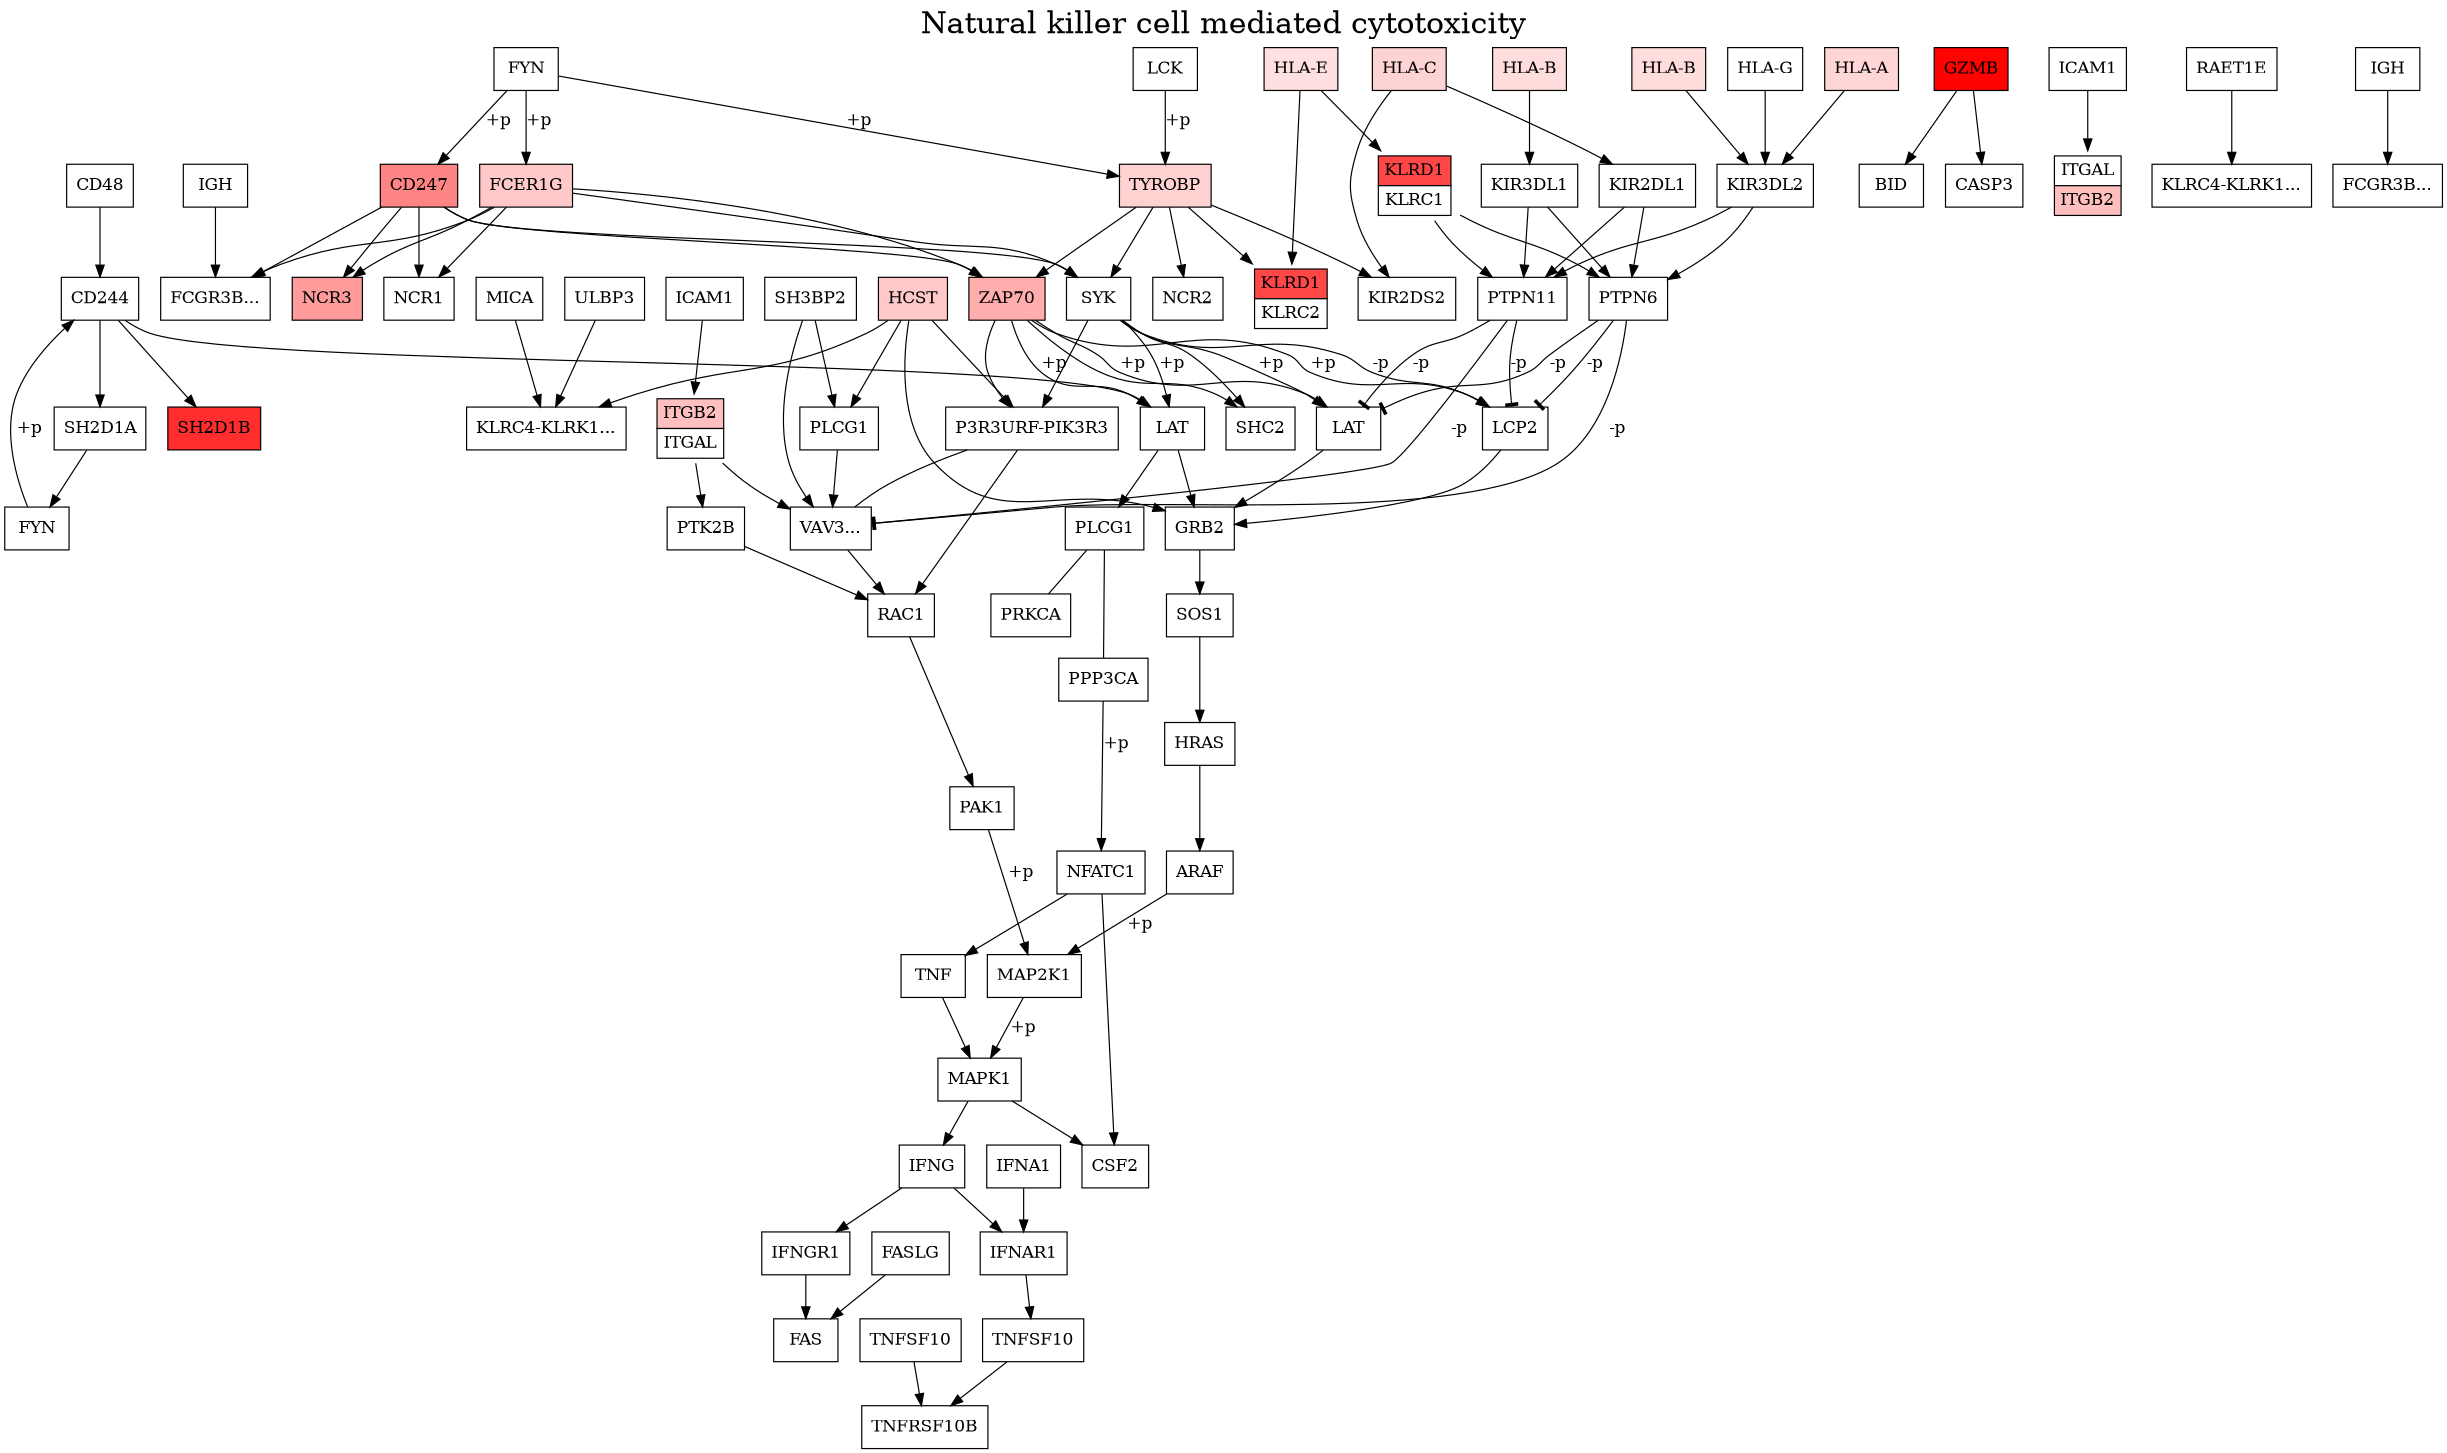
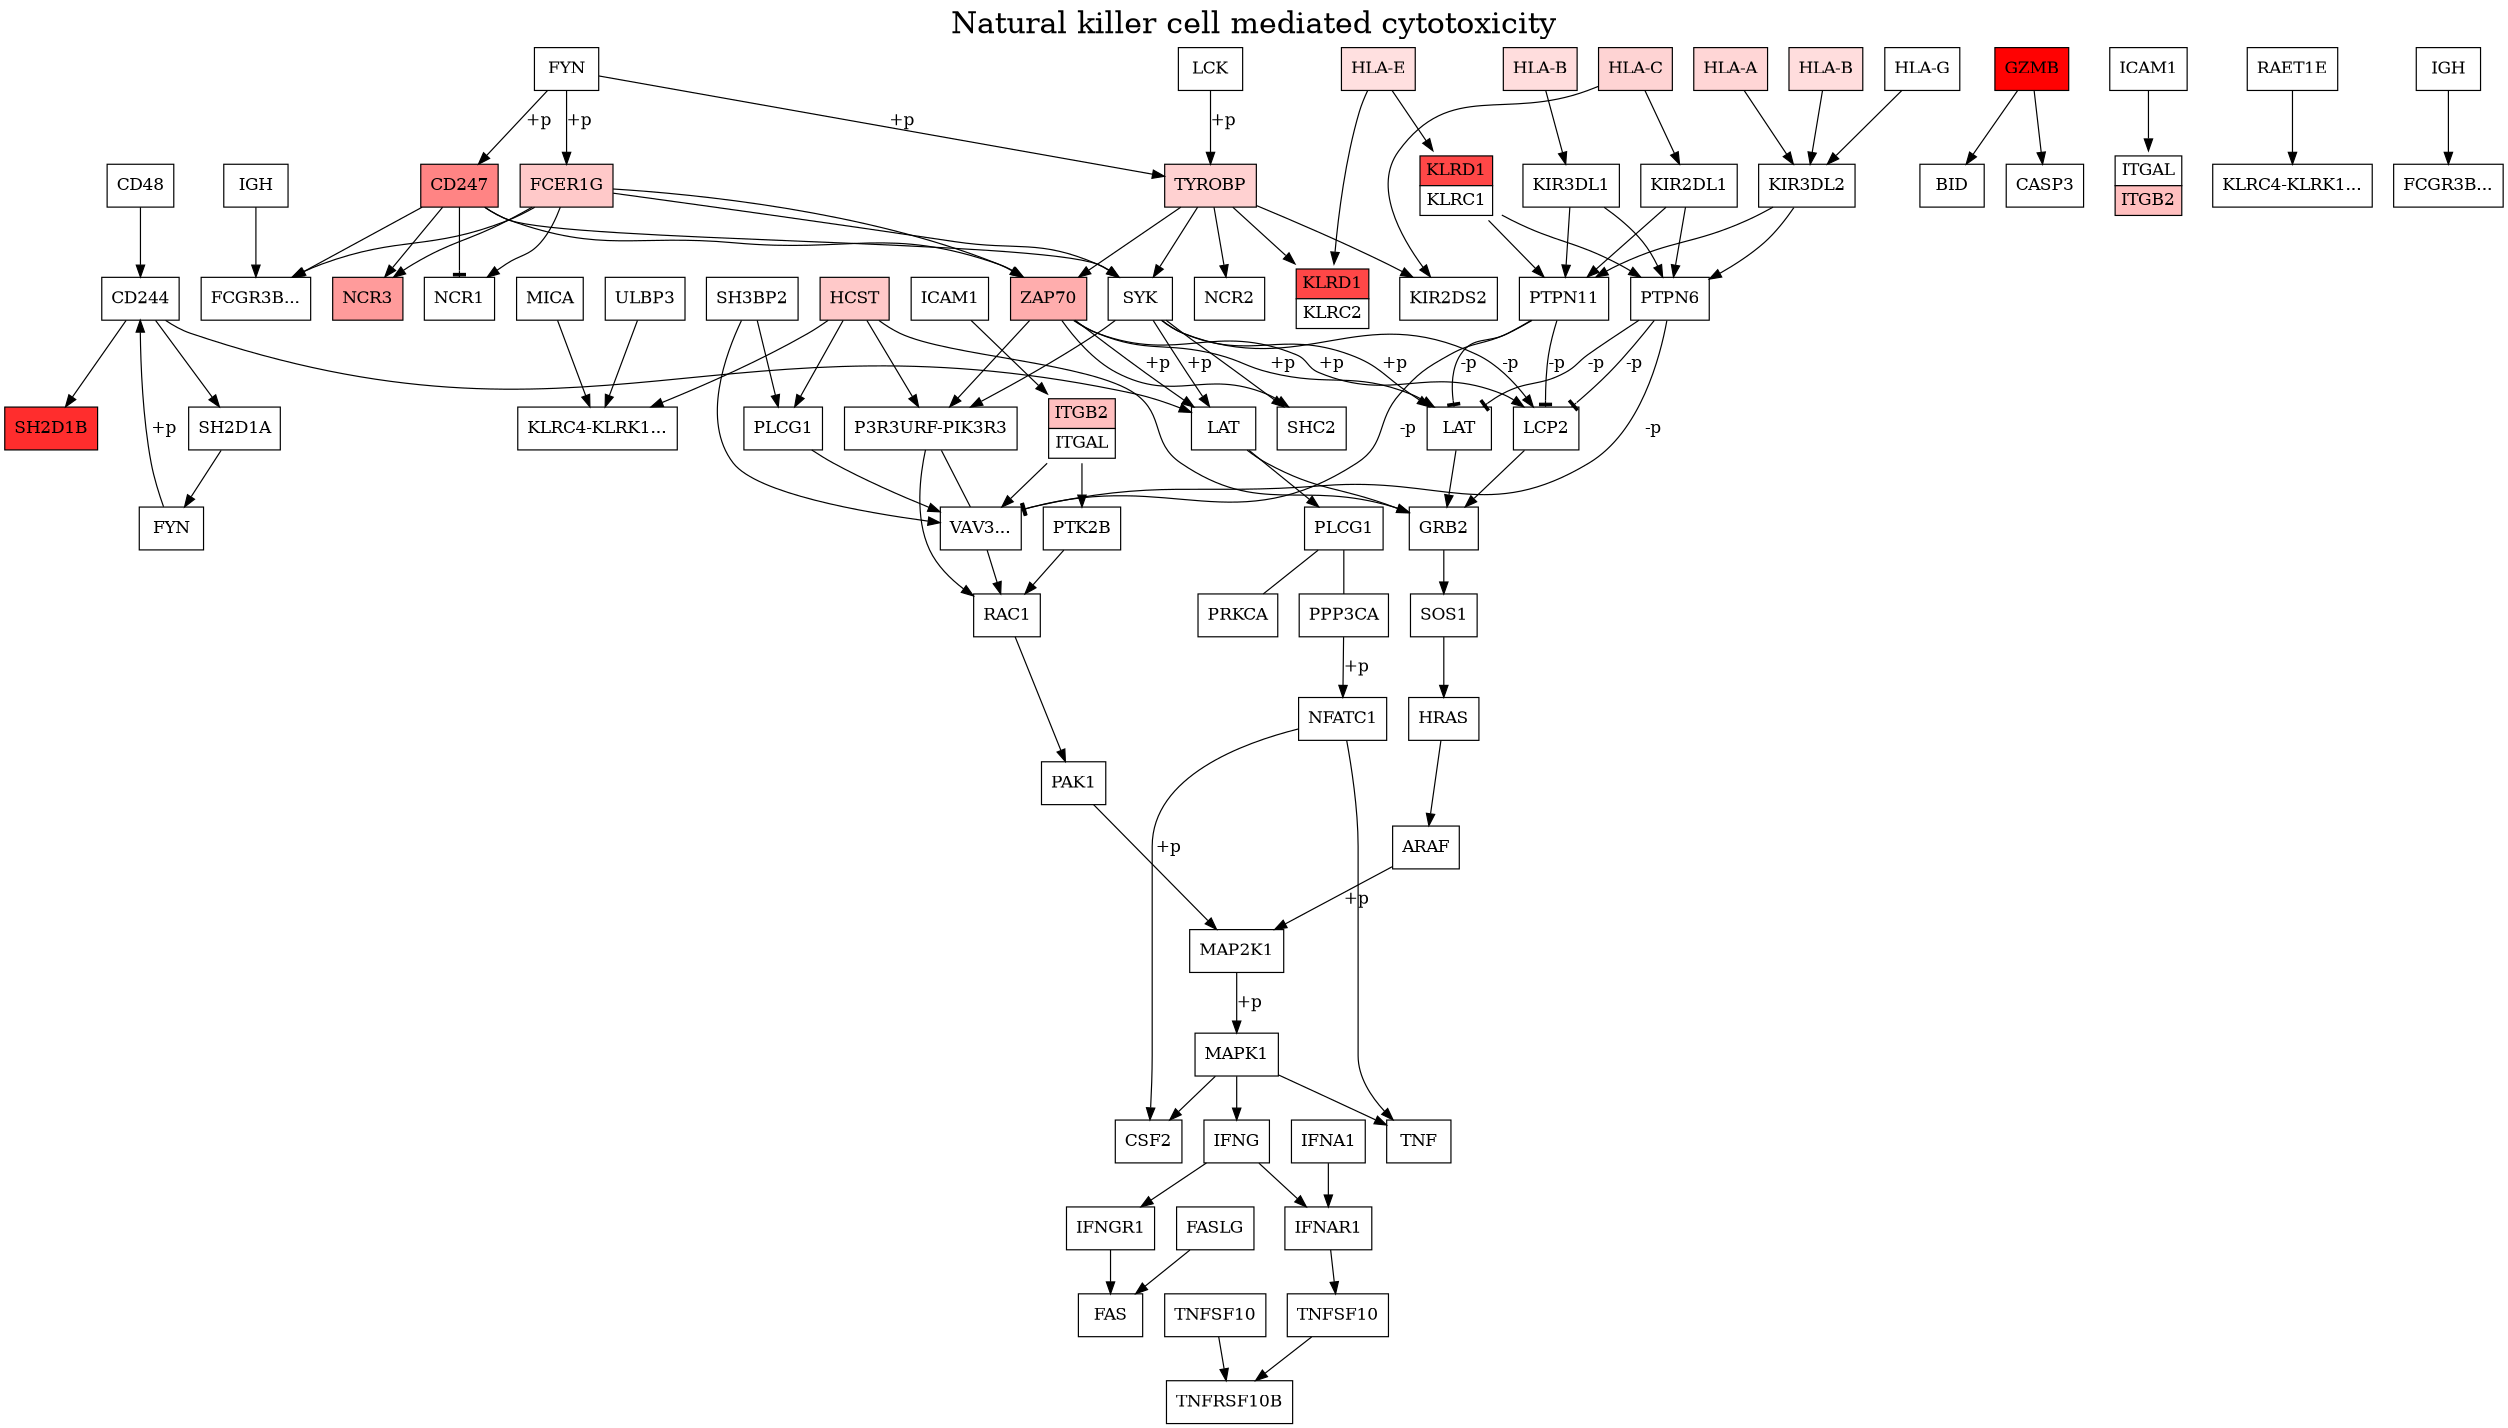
(419, 227) -> (459, 228)
(954, 1022) -> (1327, 1097)
